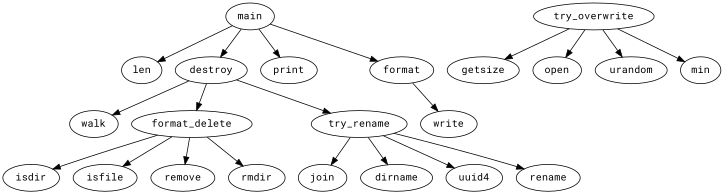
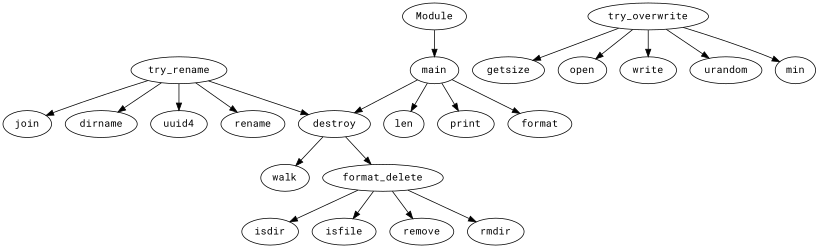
none -> (435, 16)
(423, 94) -> (648, 40)
(280, 95) -> (255, 97)
